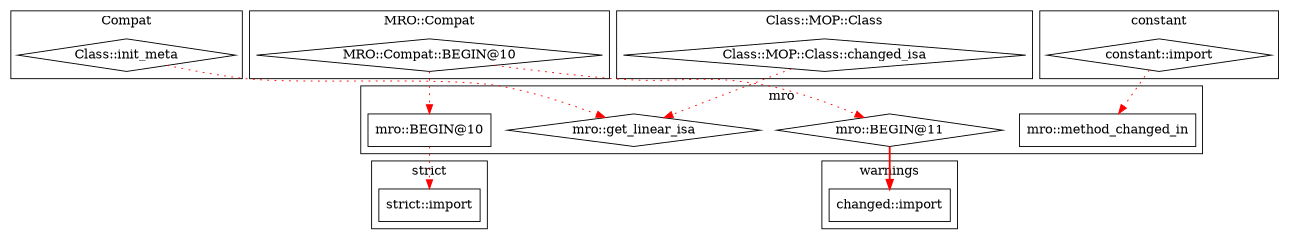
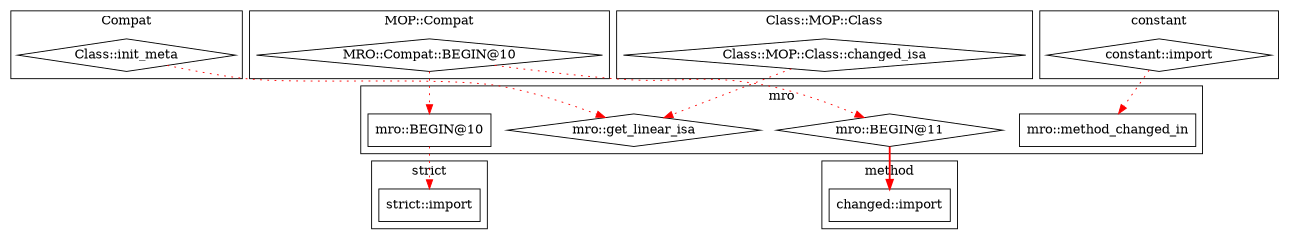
(429, 21) -> (429, 21)
(890, 171) -> (890, 171)
